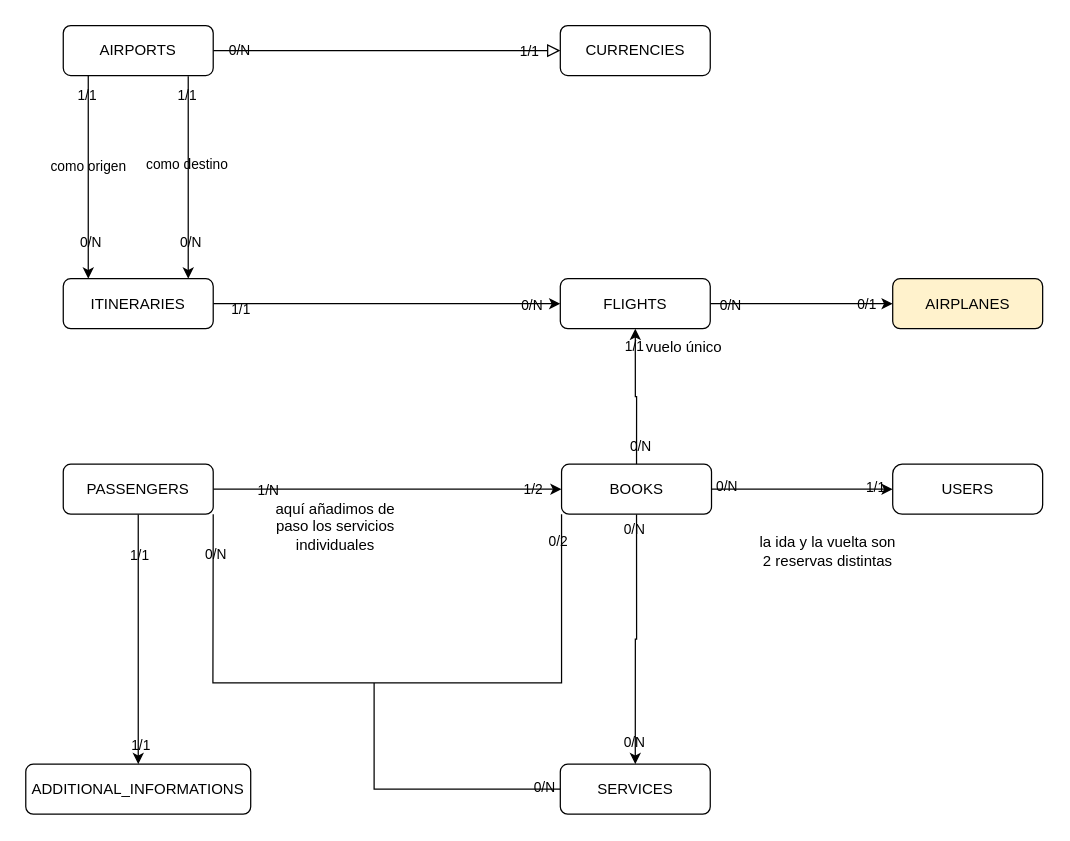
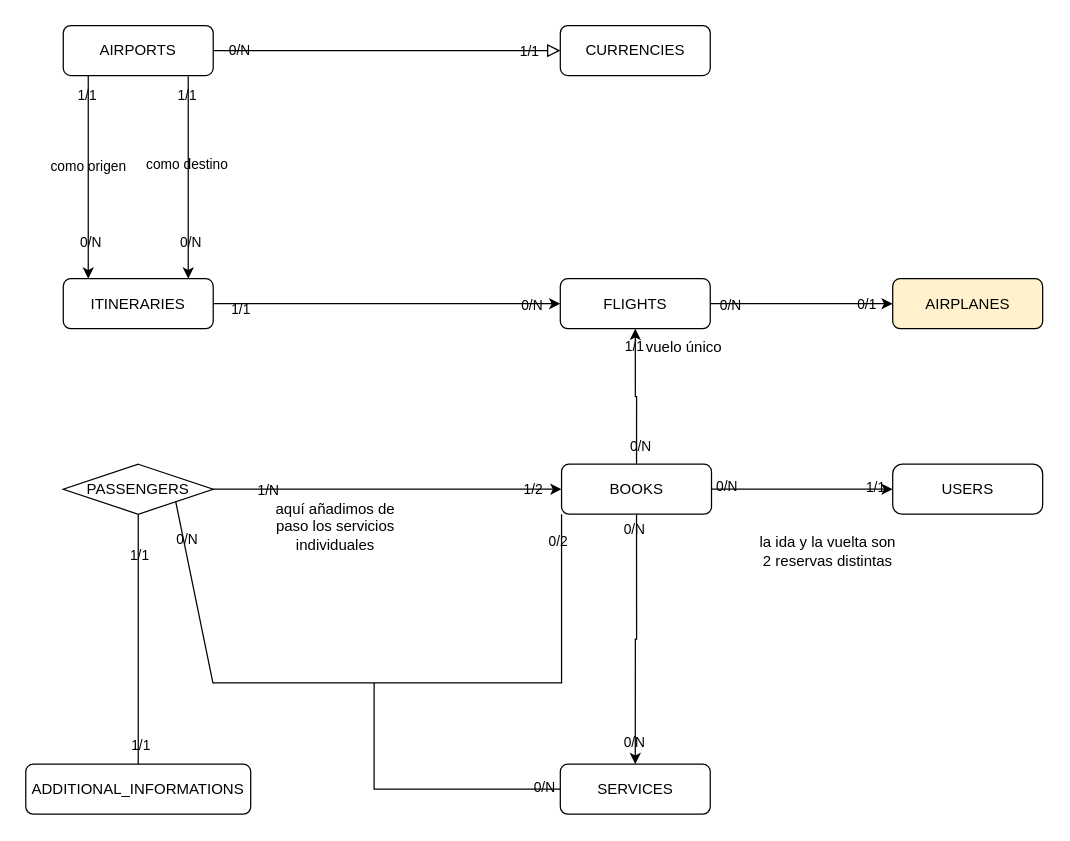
(138, 489) -> (138, 489)
(138, 754) -> (138, 757)
